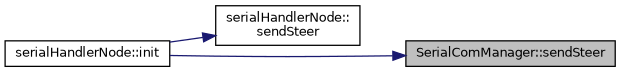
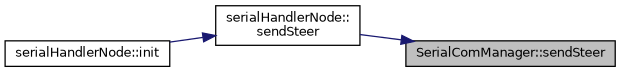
(281, 57) -> (381, 37)
